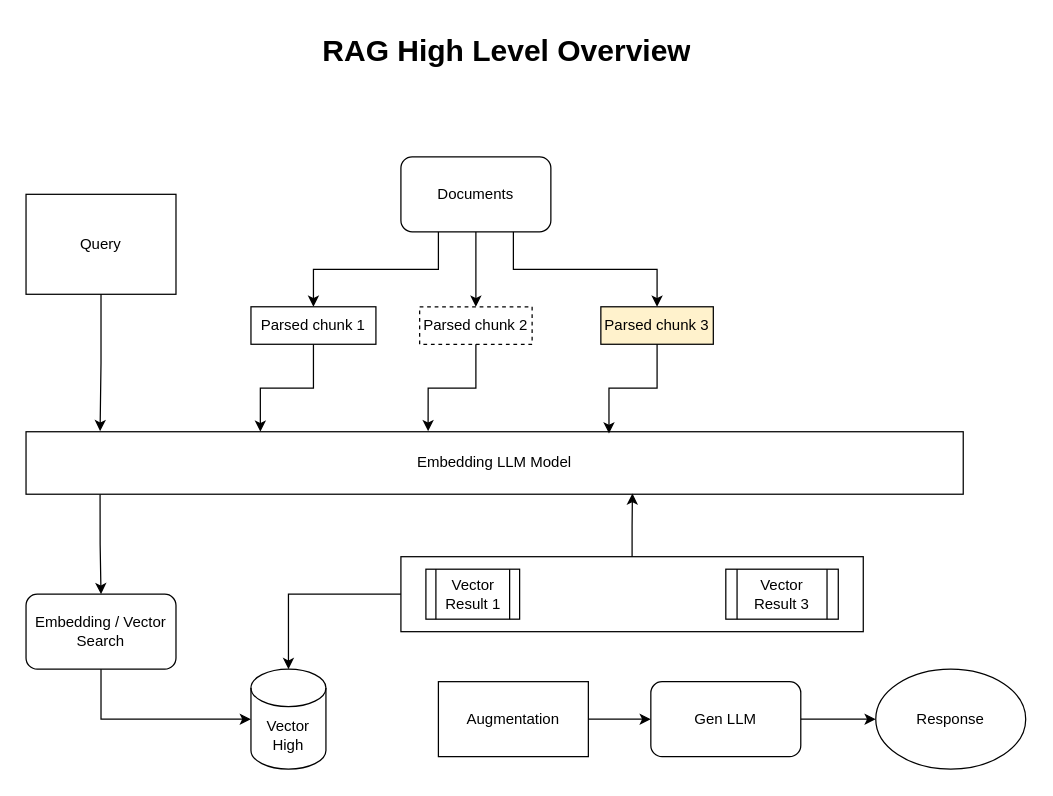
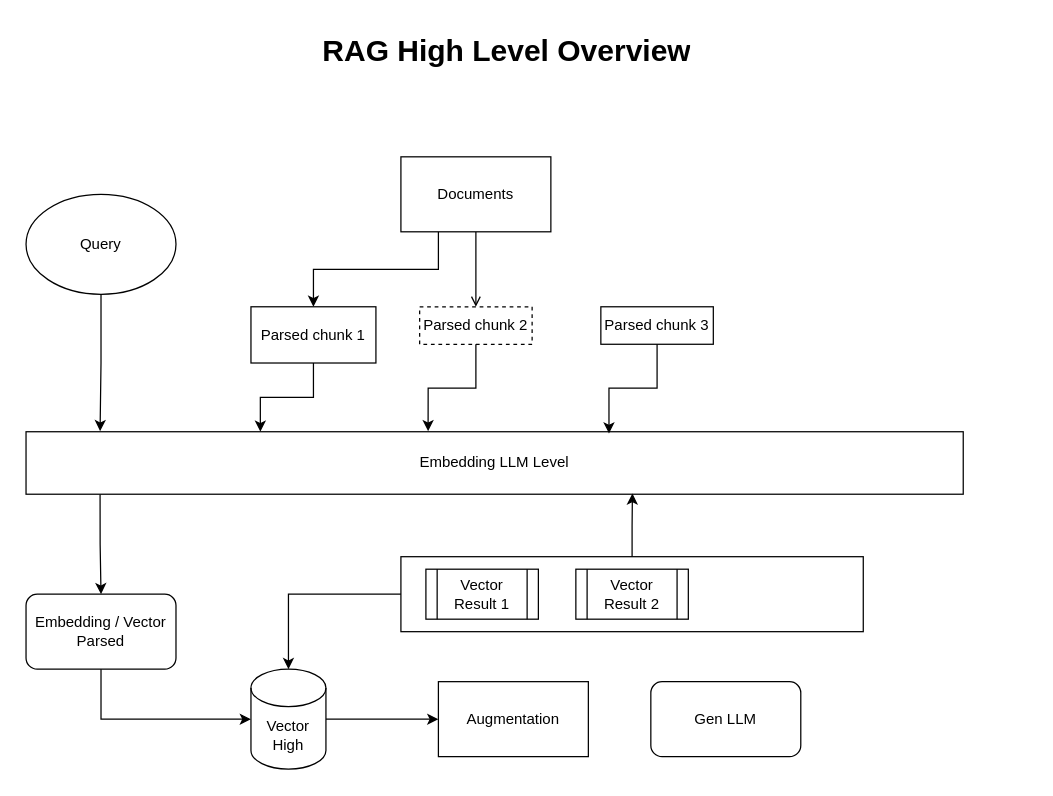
(476, 194) -> (476, 194)
(101, 244) -> (101, 244)
(580, 269) -> none
(476, 297) -> (476, 298)
(313, 326) -> (313, 335)
(657, 326) -> (657, 326)
(494, 463) -> (494, 463)
(473, 594) -> (482, 594)
none -> (632, 594)
(782, 594) -> none
(101, 632) -> (101, 632)
none -> (378, 719)
(615, 719) -> none
(834, 719) -> none
(951, 719) -> none
